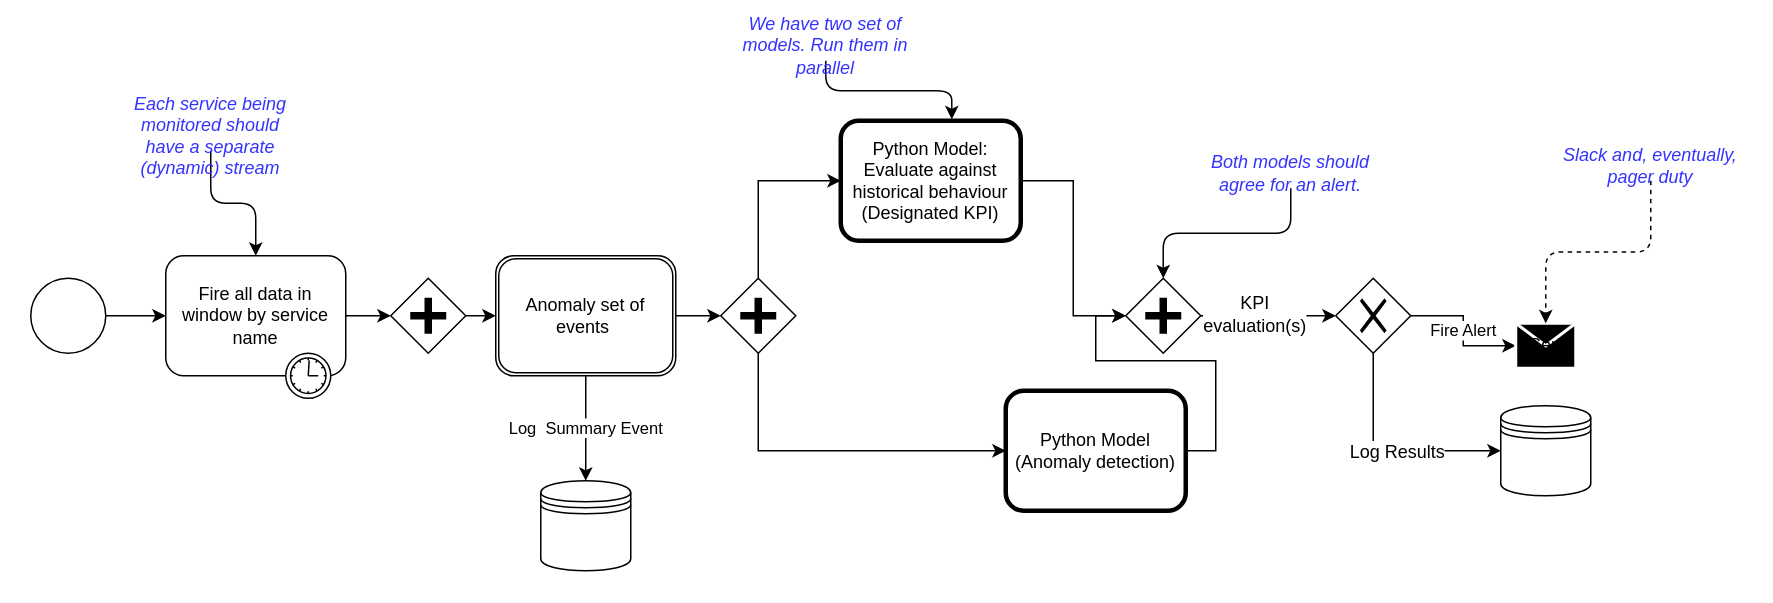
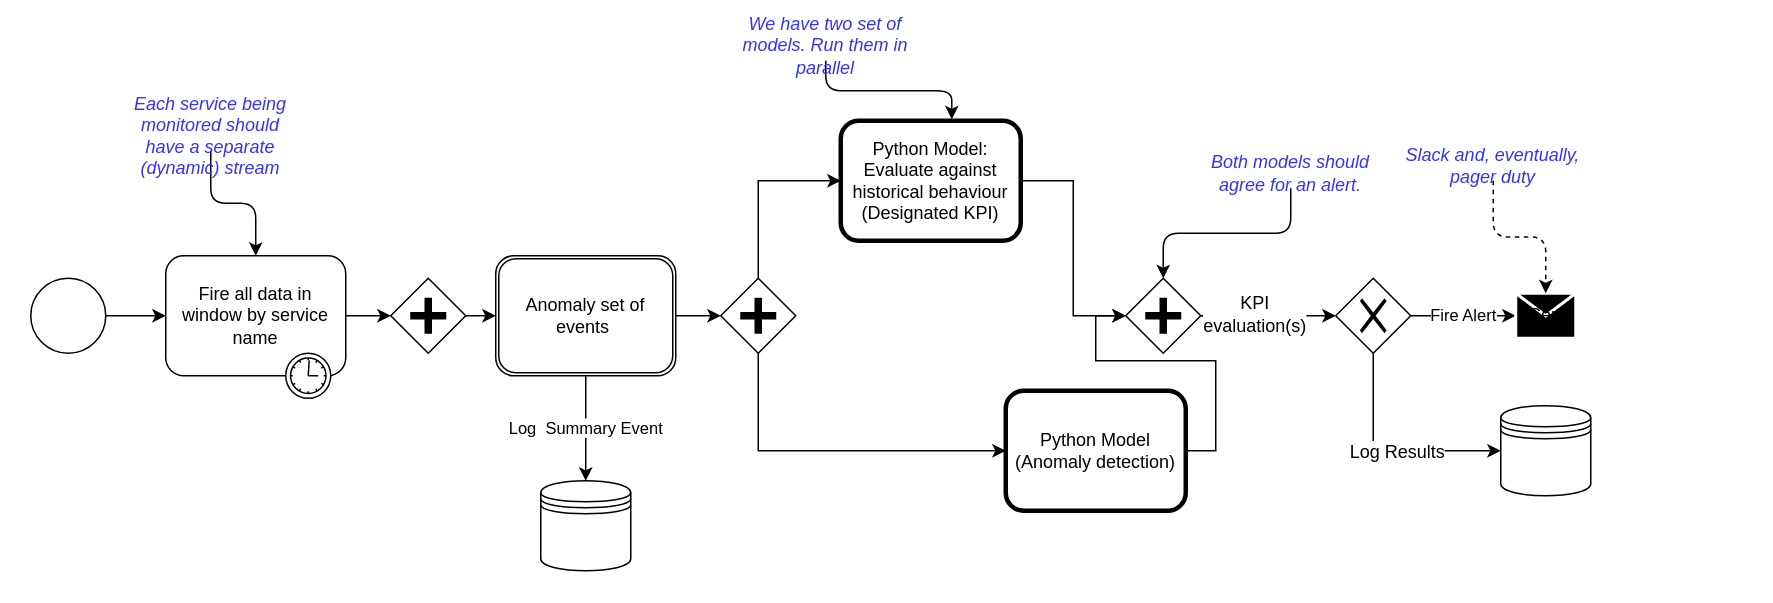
(1651, 166) -> (1493, 166)
(1546, 346) -> (1546, 316)
